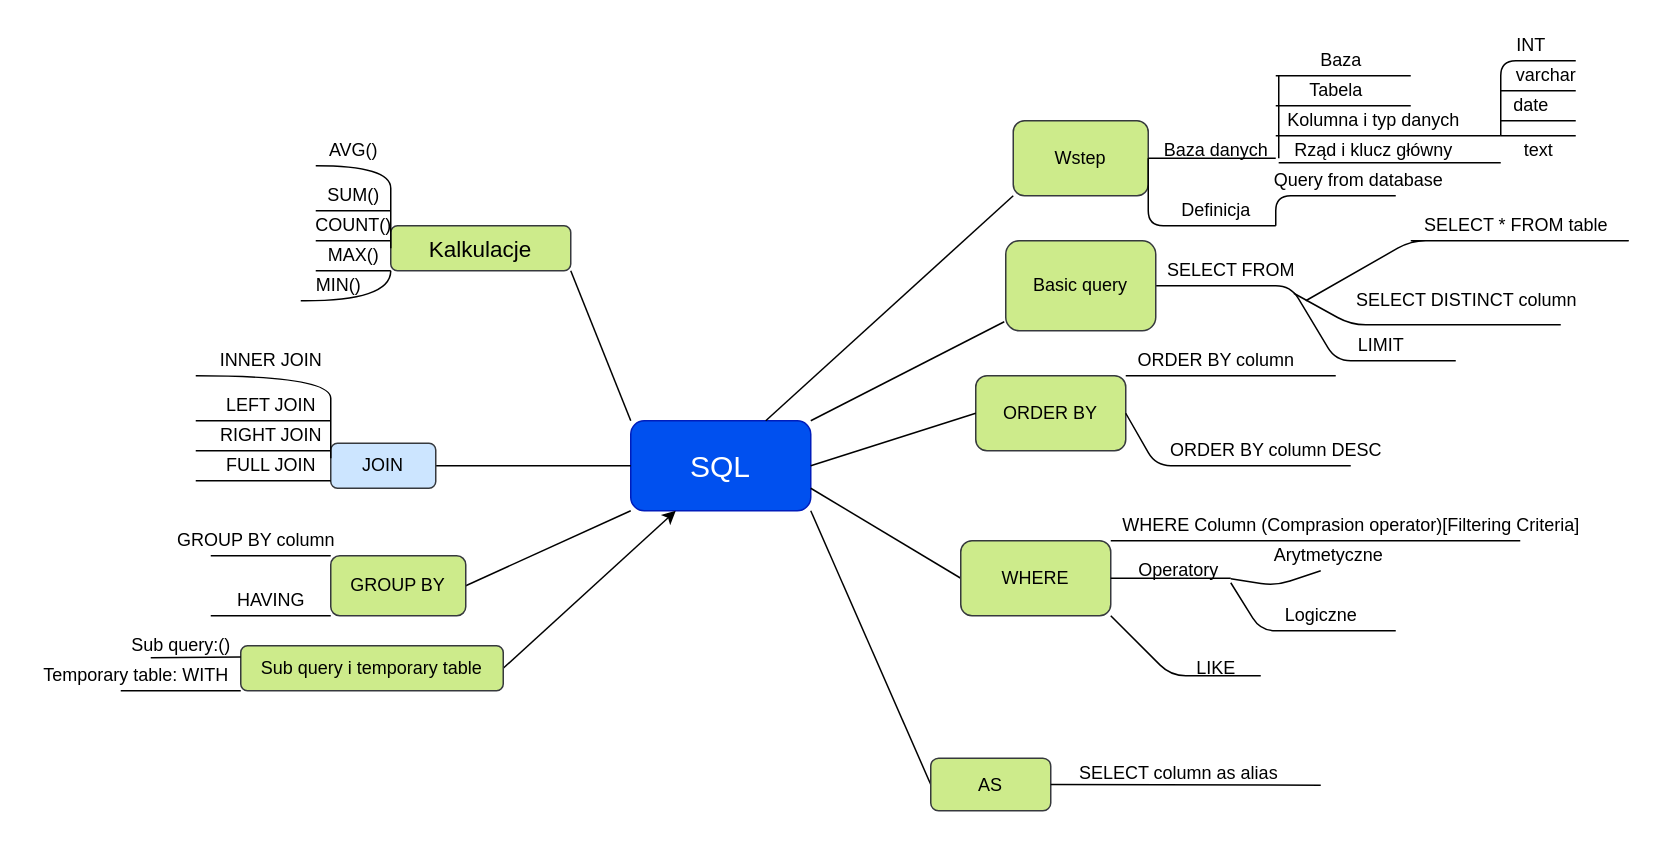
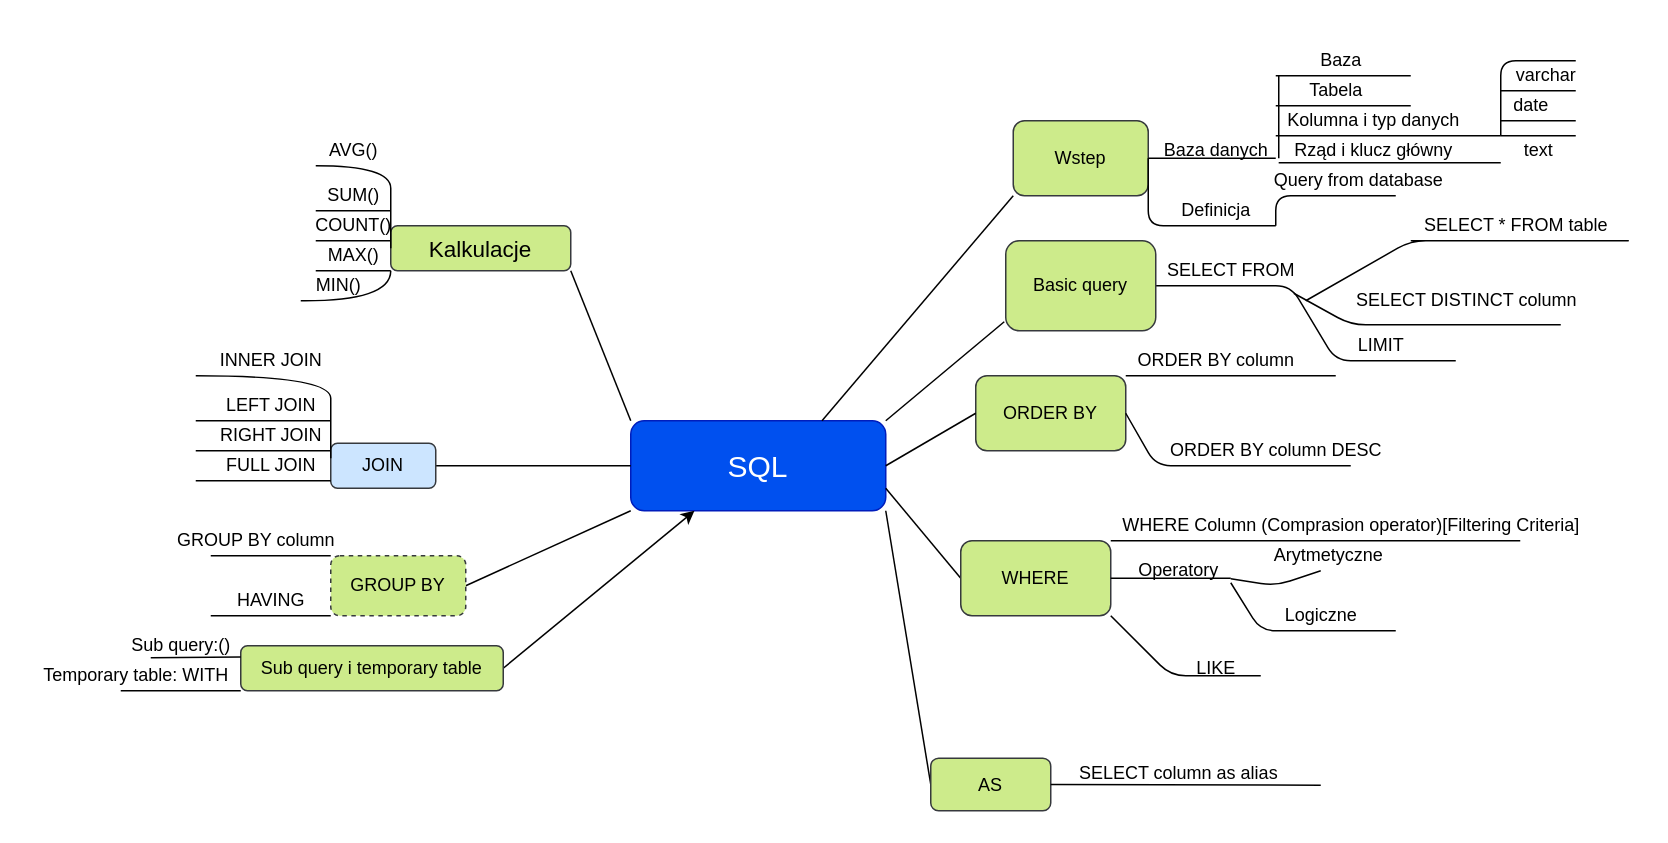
(1531, 46) -> none
(721, 466) -> (758, 466)
(398, 586) -> (398, 586)
